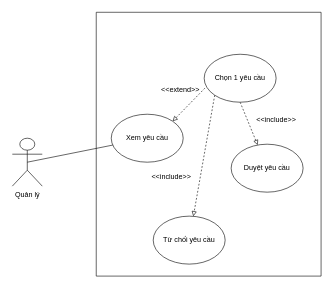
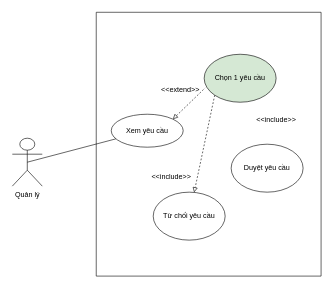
(240, 78) -> (240, 78)
(248, 121) -> none
(147, 138) -> (147, 131)
(189, 240) -> (189, 216)
